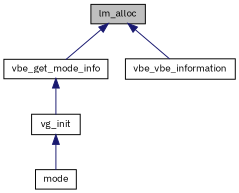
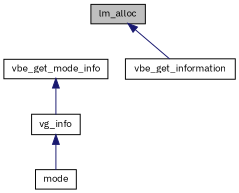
(83, 45) -> none
(180, 69) -> (180, 69)
(56, 124) -> (56, 124)
